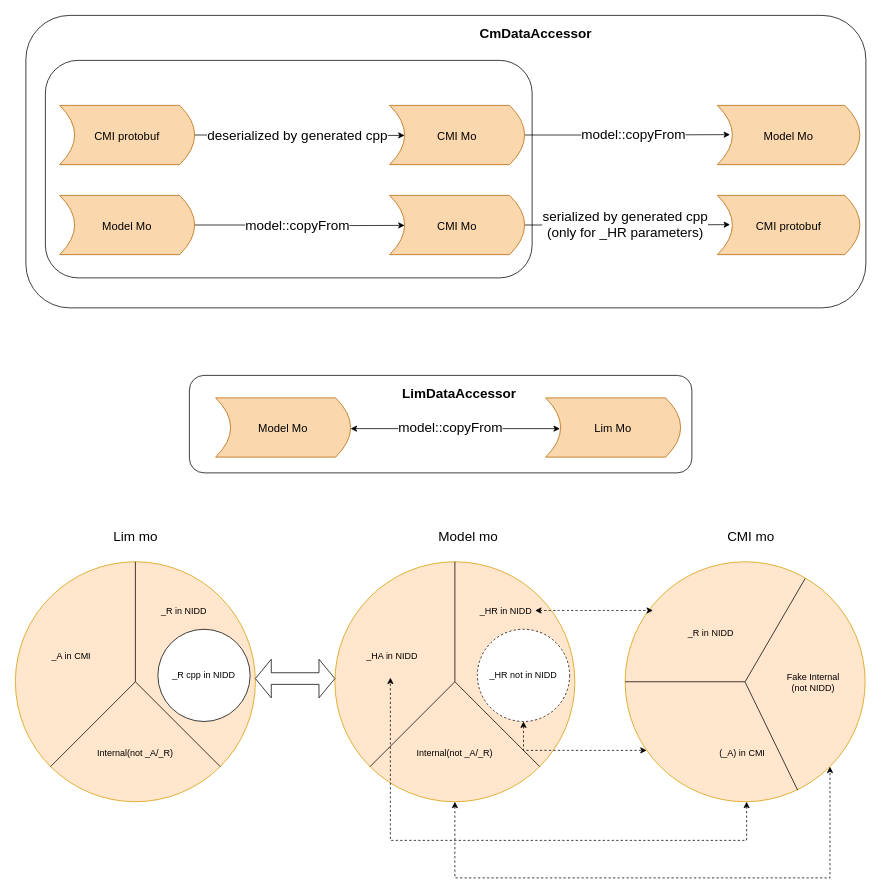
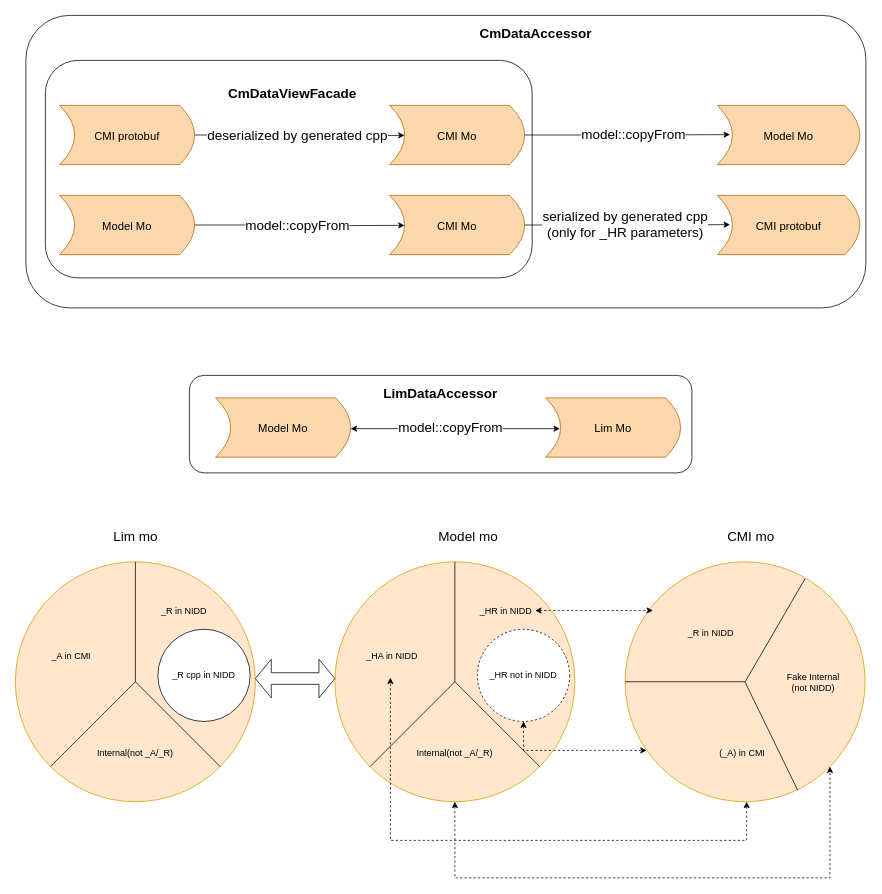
none -> (292, 94)
(459, 394) -> (441, 394)
